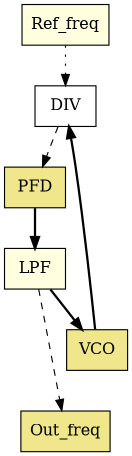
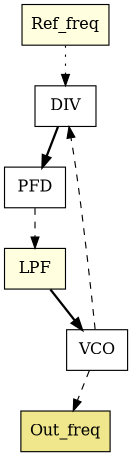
(52, 142) -> (52, 142)
(35, 187) -> (35, 187)
(35, 223) -> (35, 223)
(84, 233) -> (84, 233)
(49, 344) -> (83, 385)
(97, 350) -> (97, 350)
